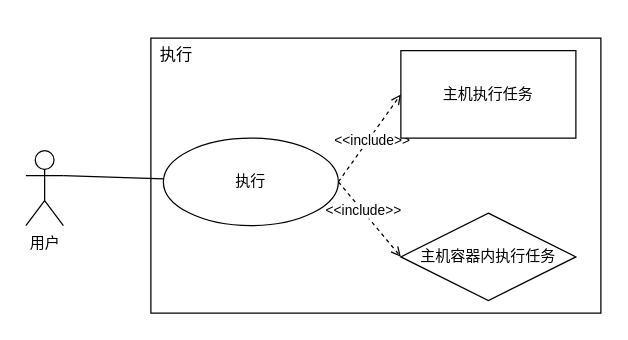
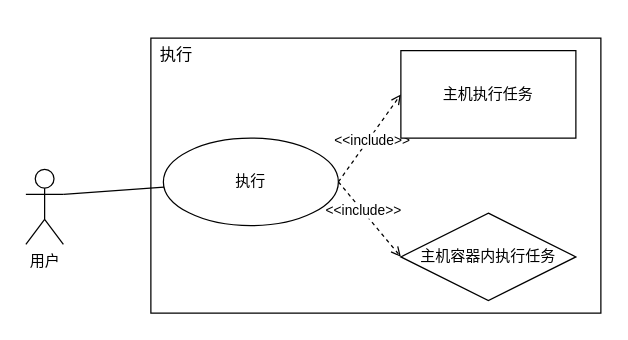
(44, 188) -> (44, 207)
